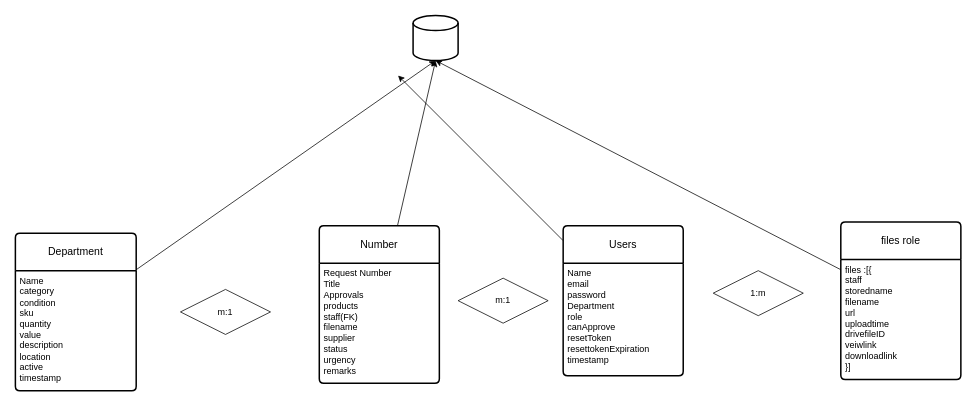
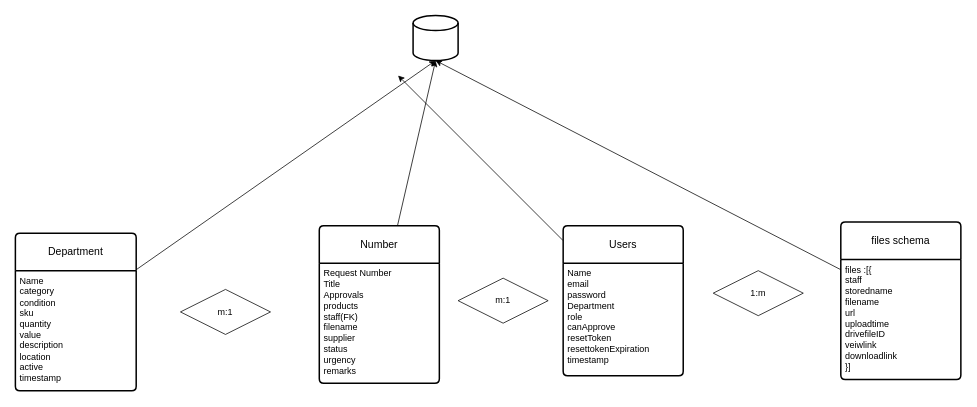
(900, 240) -> (900, 240)
